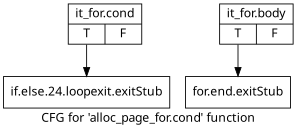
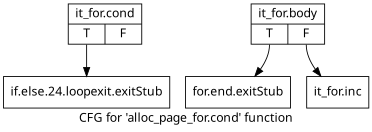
none -> (338, 92)
